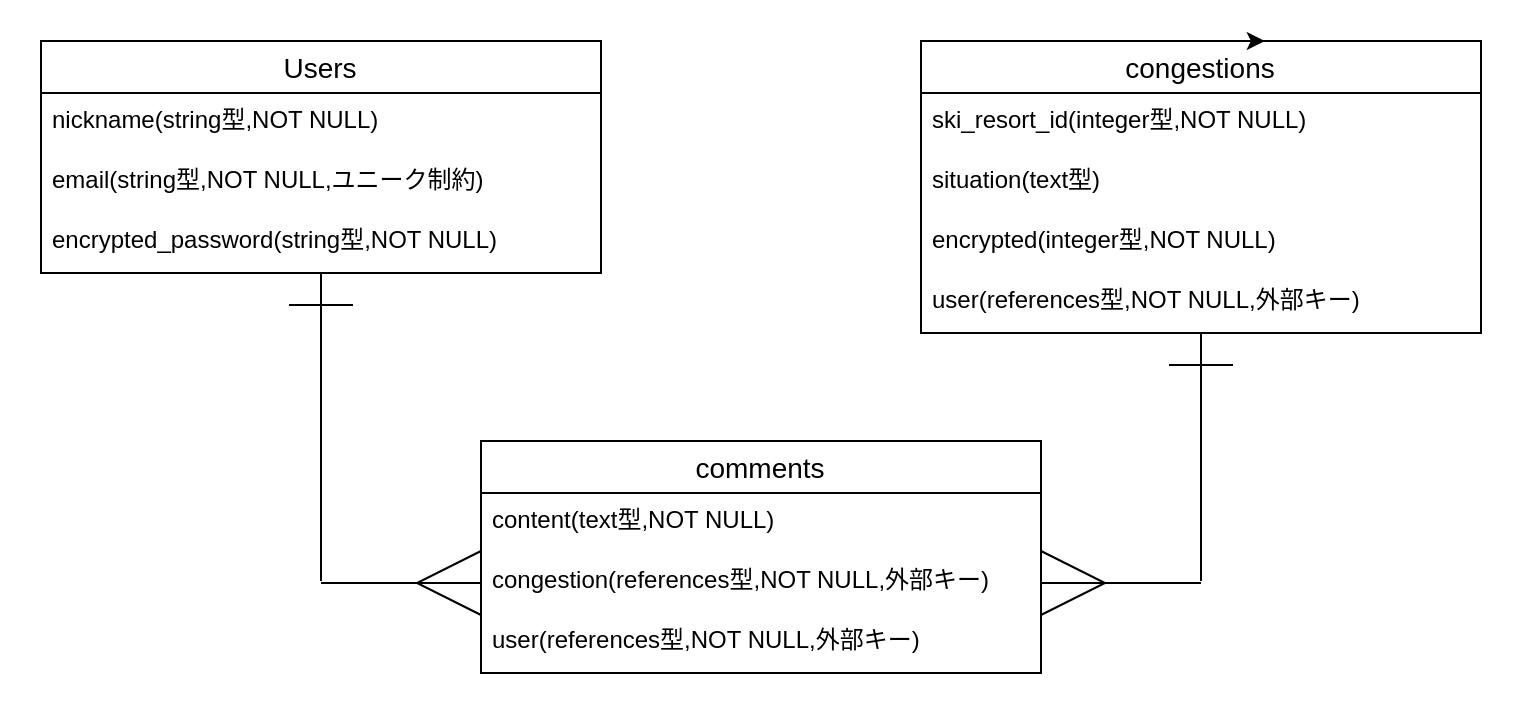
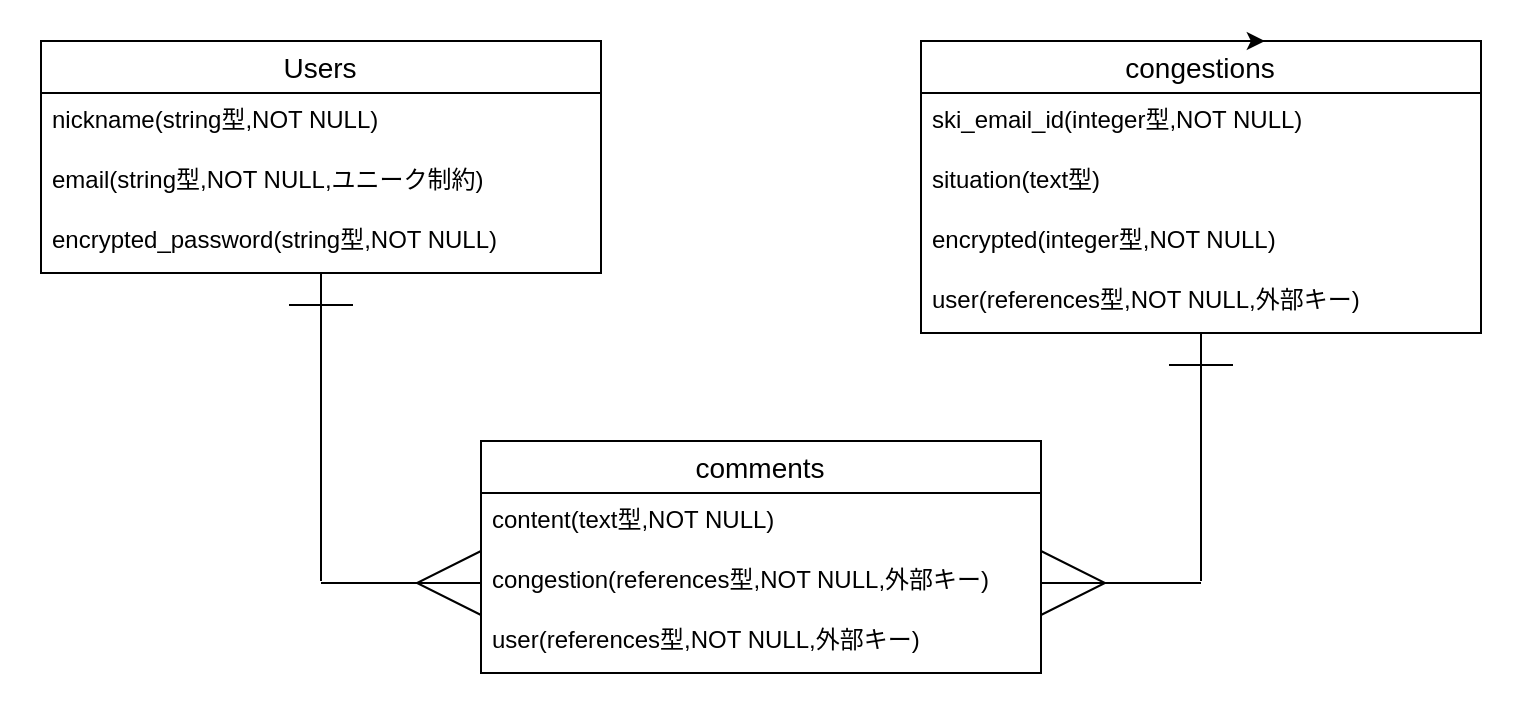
(1137, 120) -> (1124, 120)
